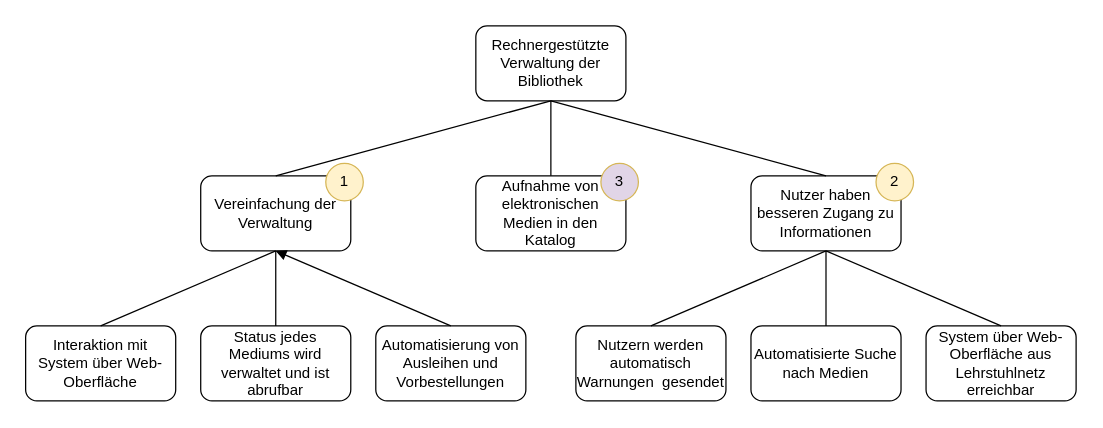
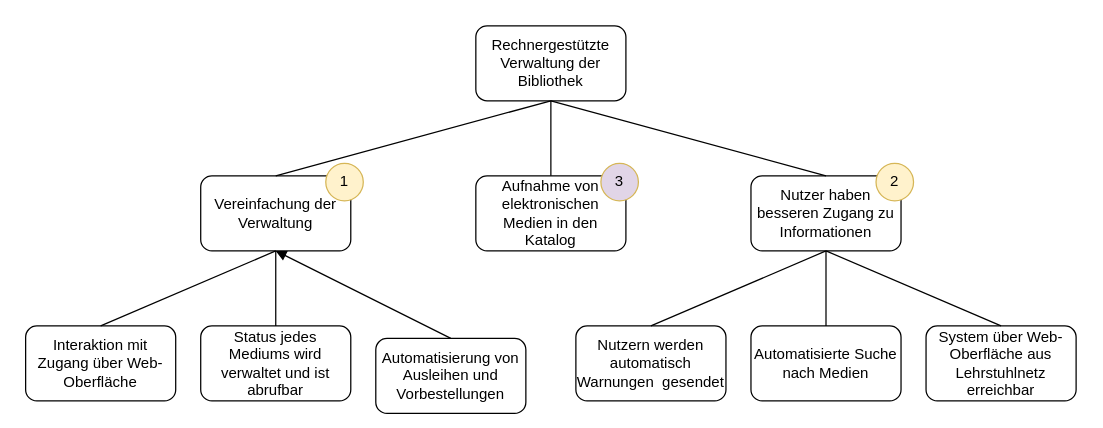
(101, 363) -> (101, 363)
(451, 363) -> (451, 376)
